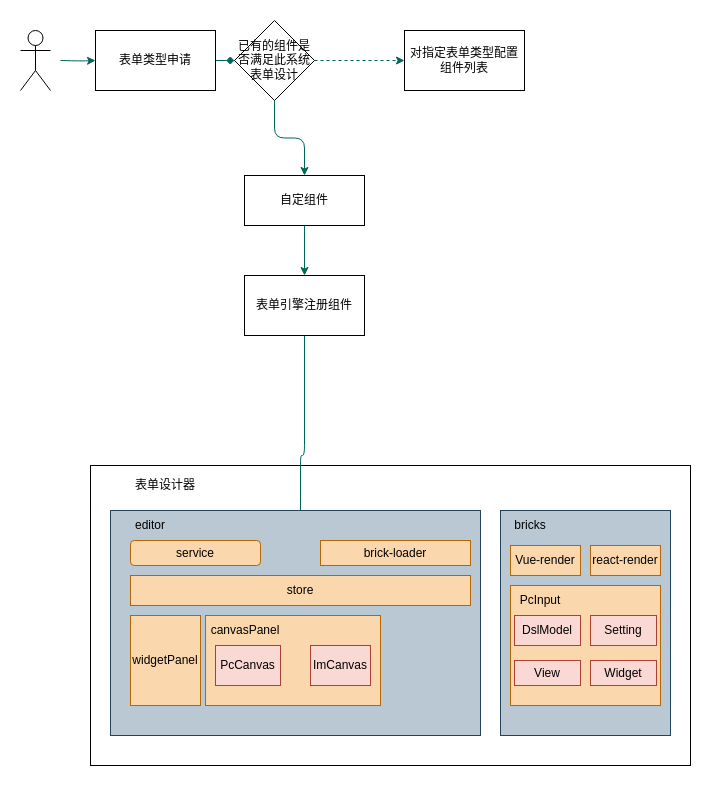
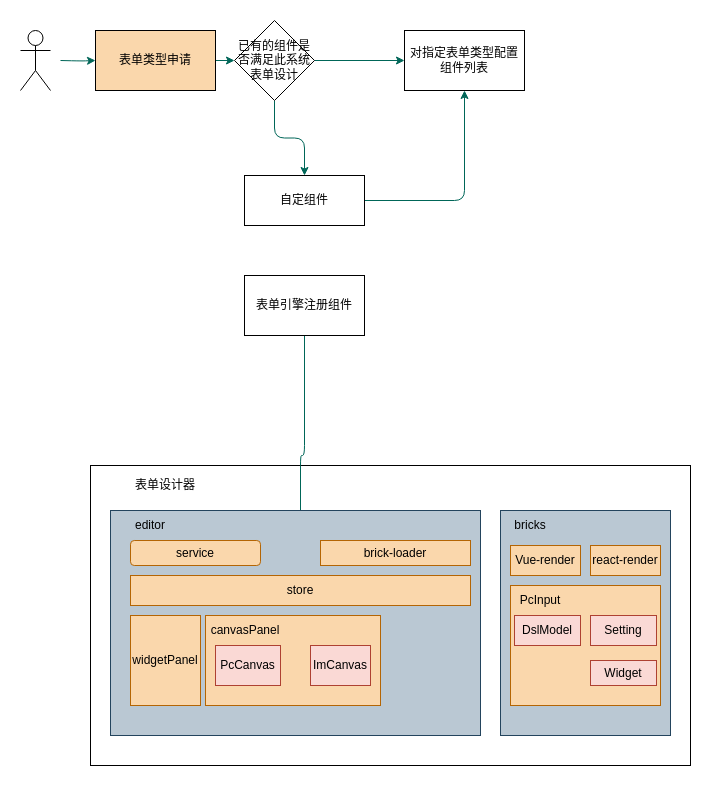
(156, 61) -> (156, 61)
(226, 61) -> (226, 61)
(357, 61) -> (357, 61)
(305, 247) -> (463, 197)
(548, 673) -> none
